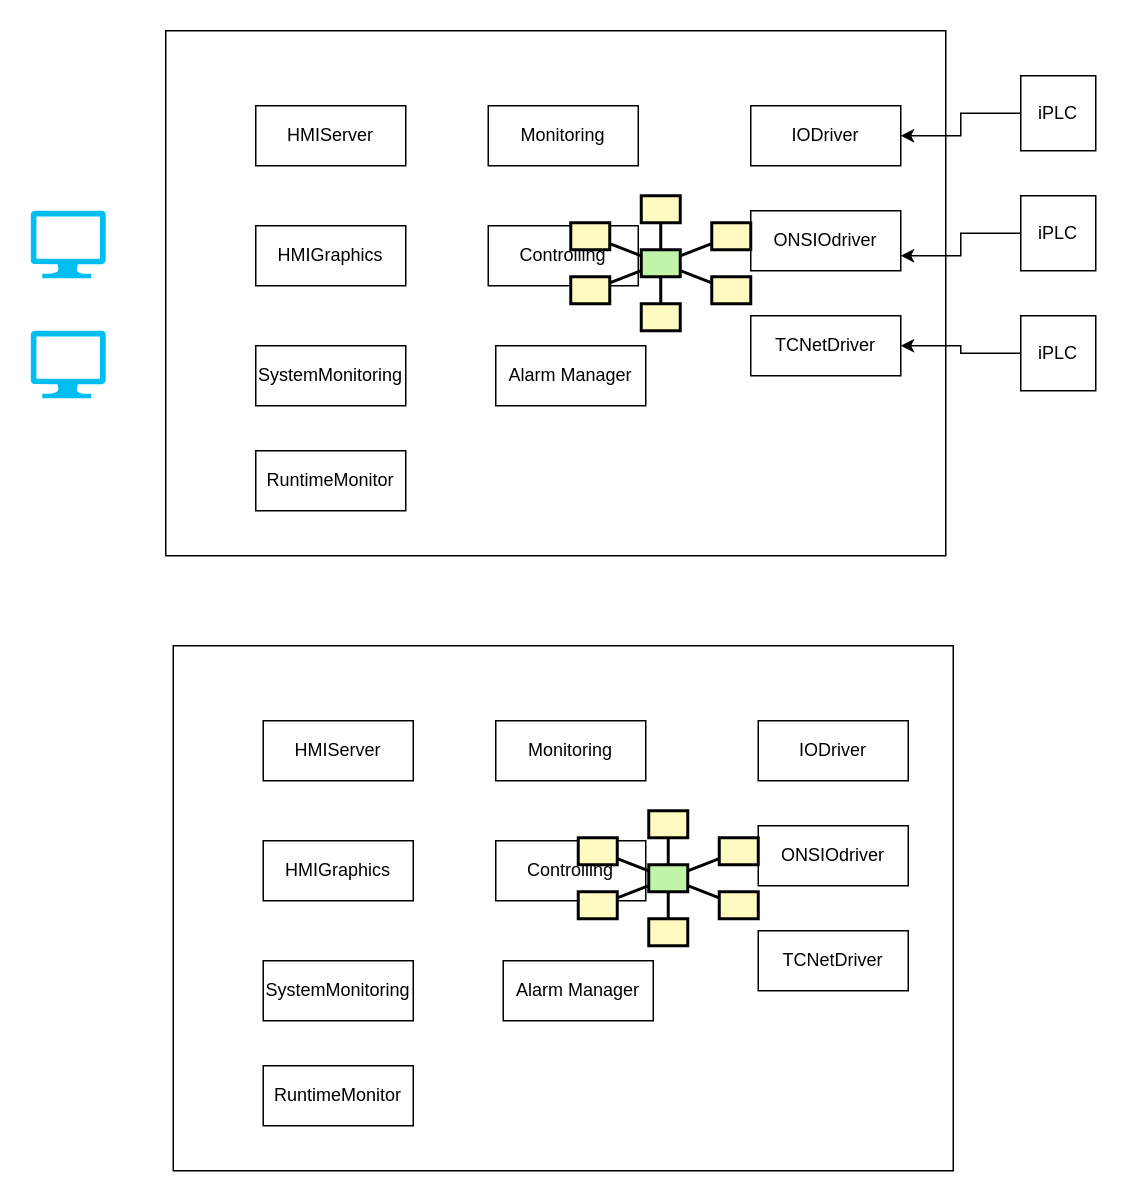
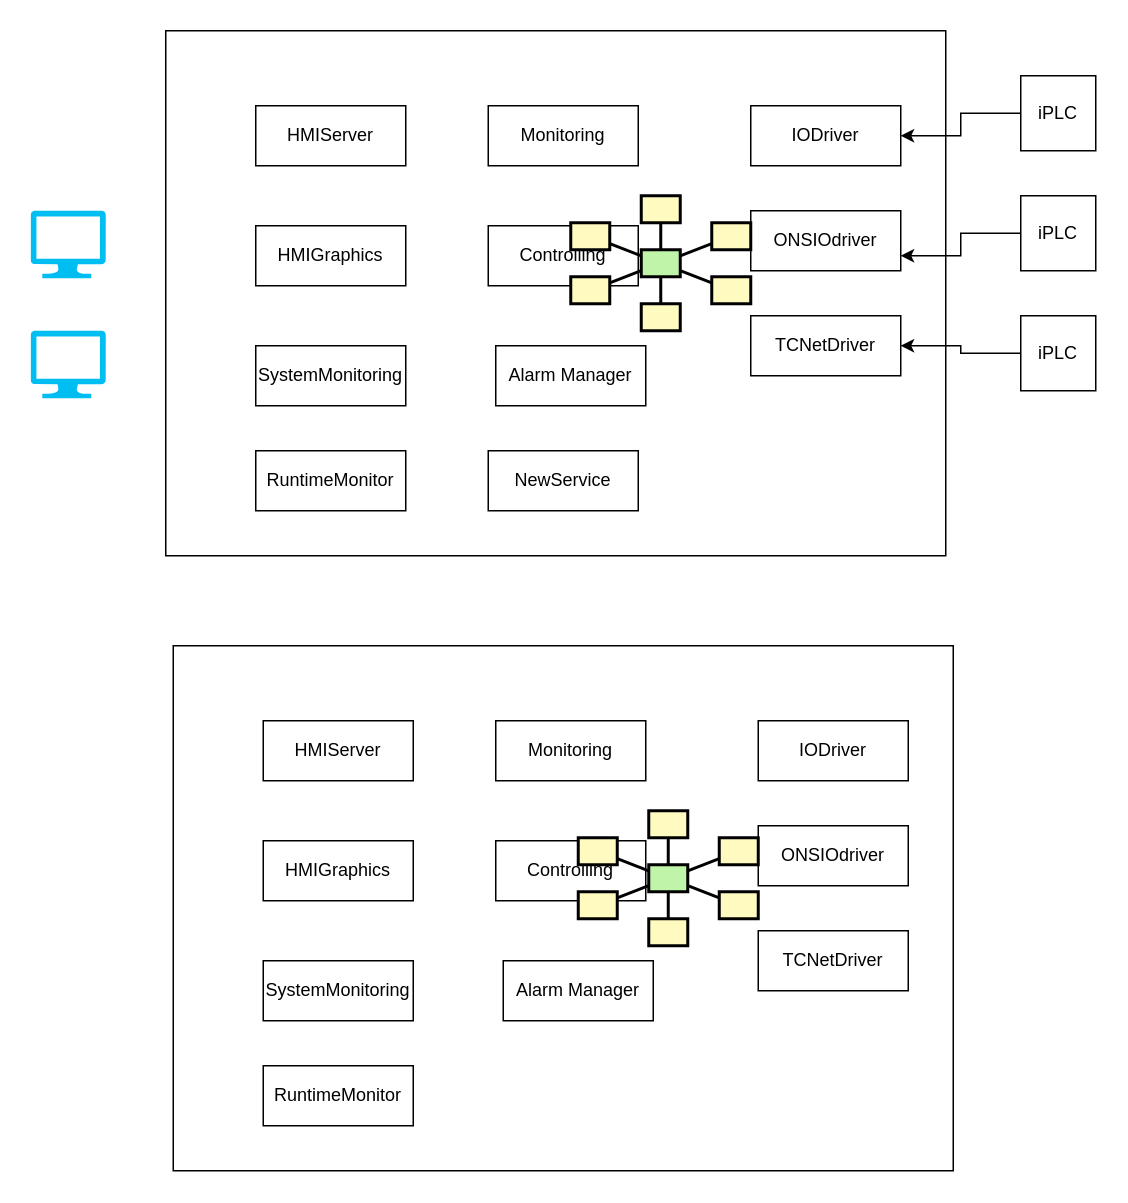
none -> (563, 481)
